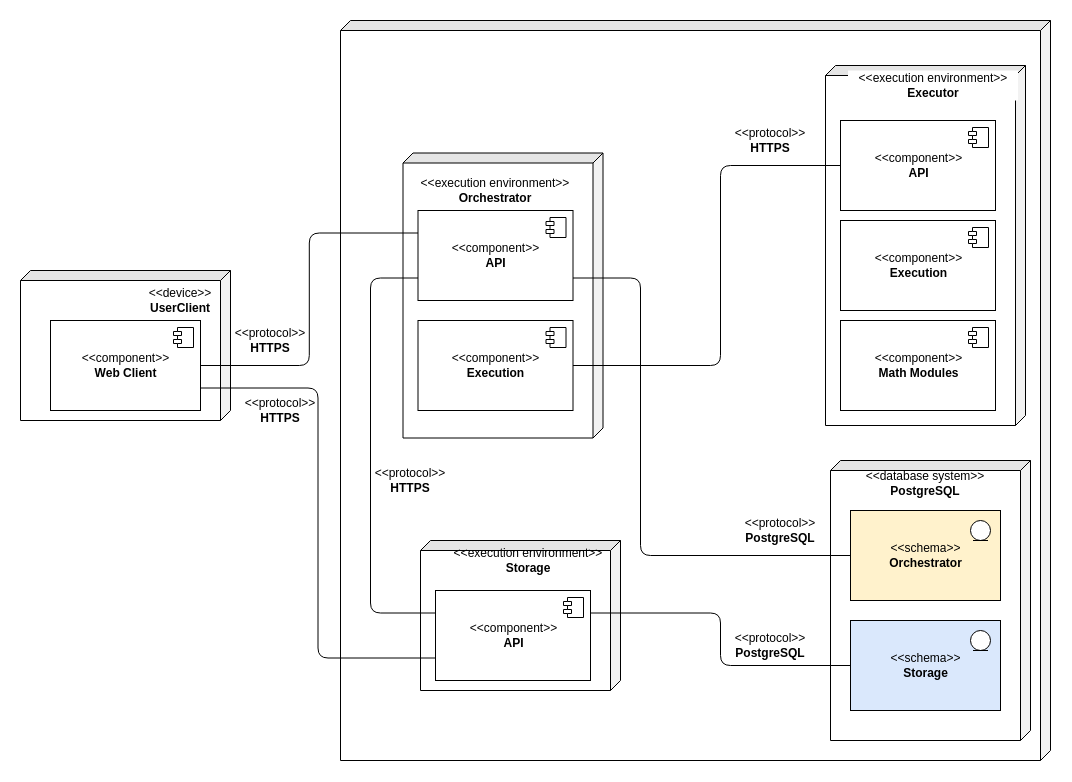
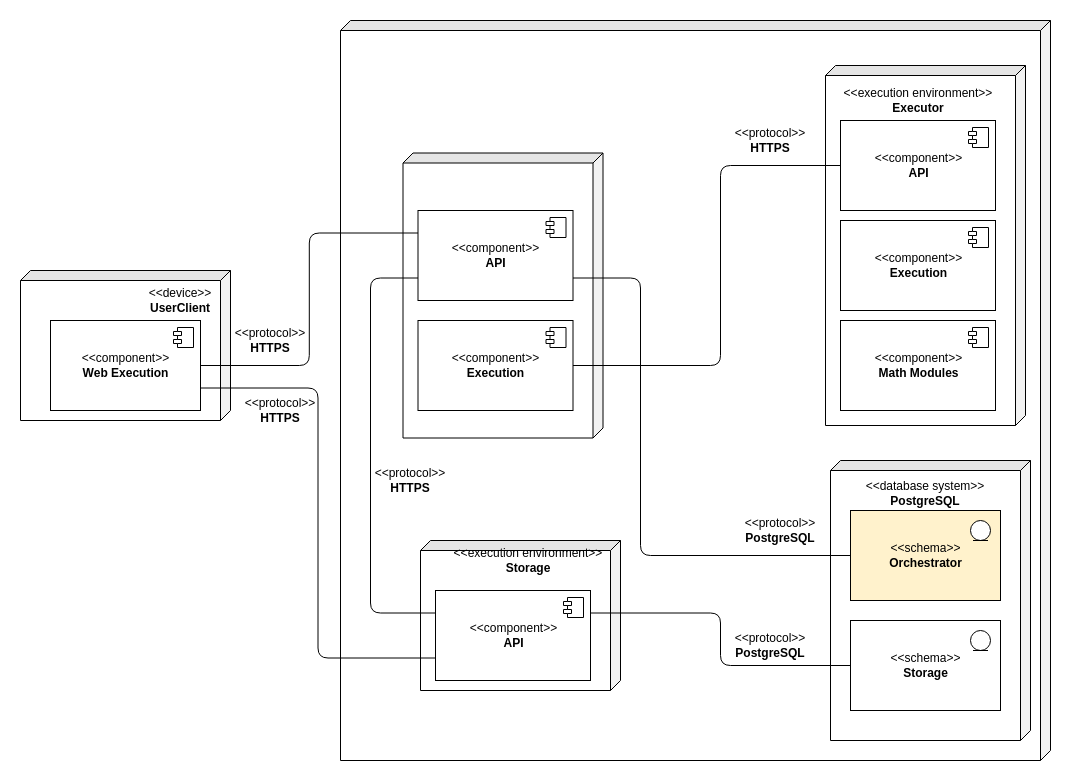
(933, 86) -> (918, 101)
(496, 191) -> none
(126, 366) -> (126, 366)
(926, 483) -> (926, 493)
(926, 666) -> (926, 666)
